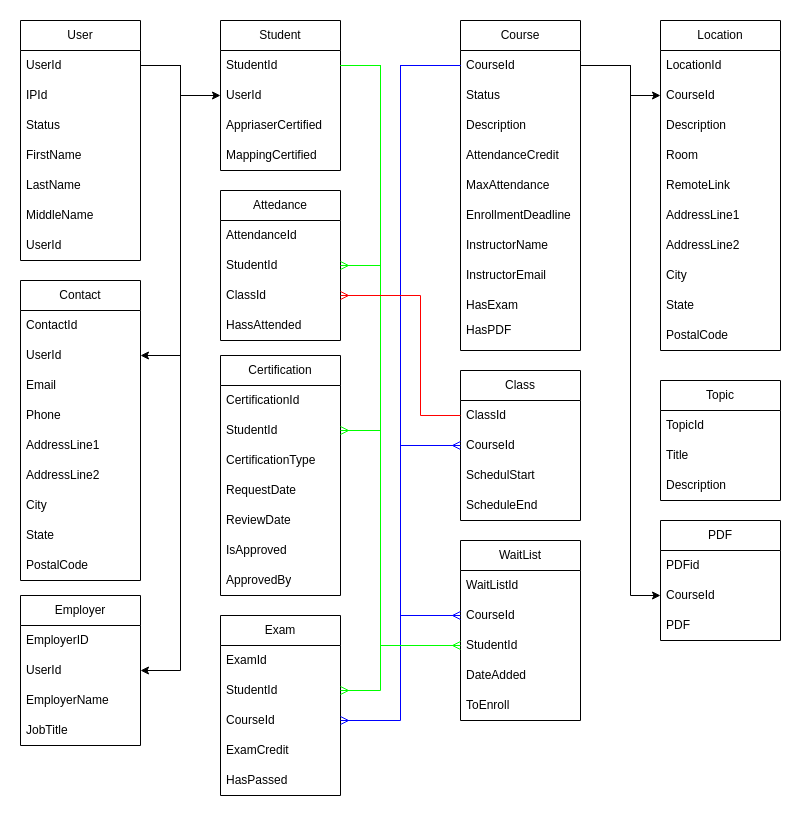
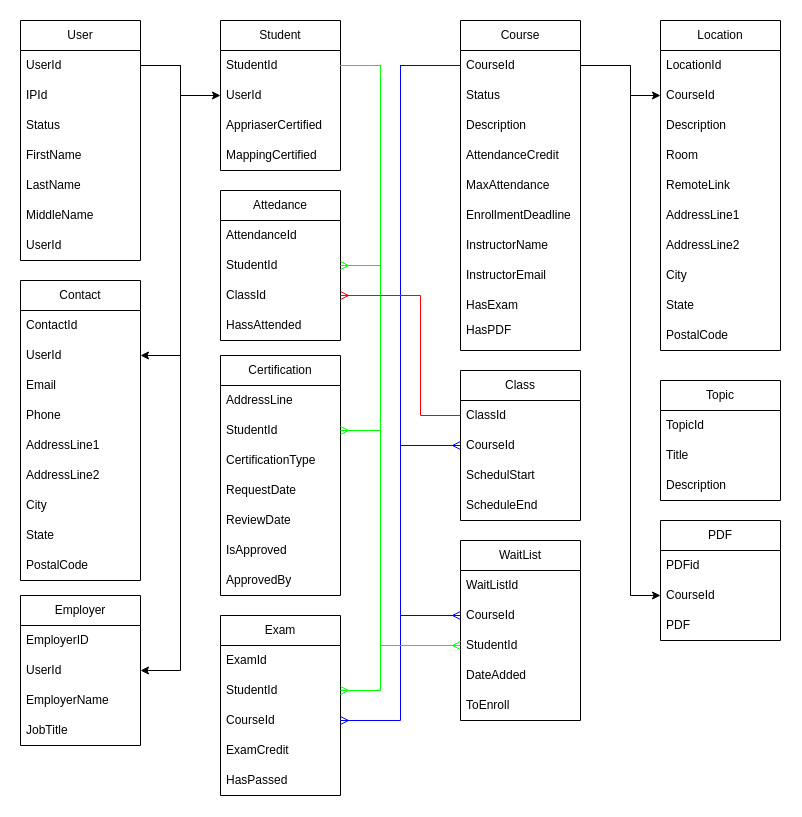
(272, 401) -> (262, 401)
